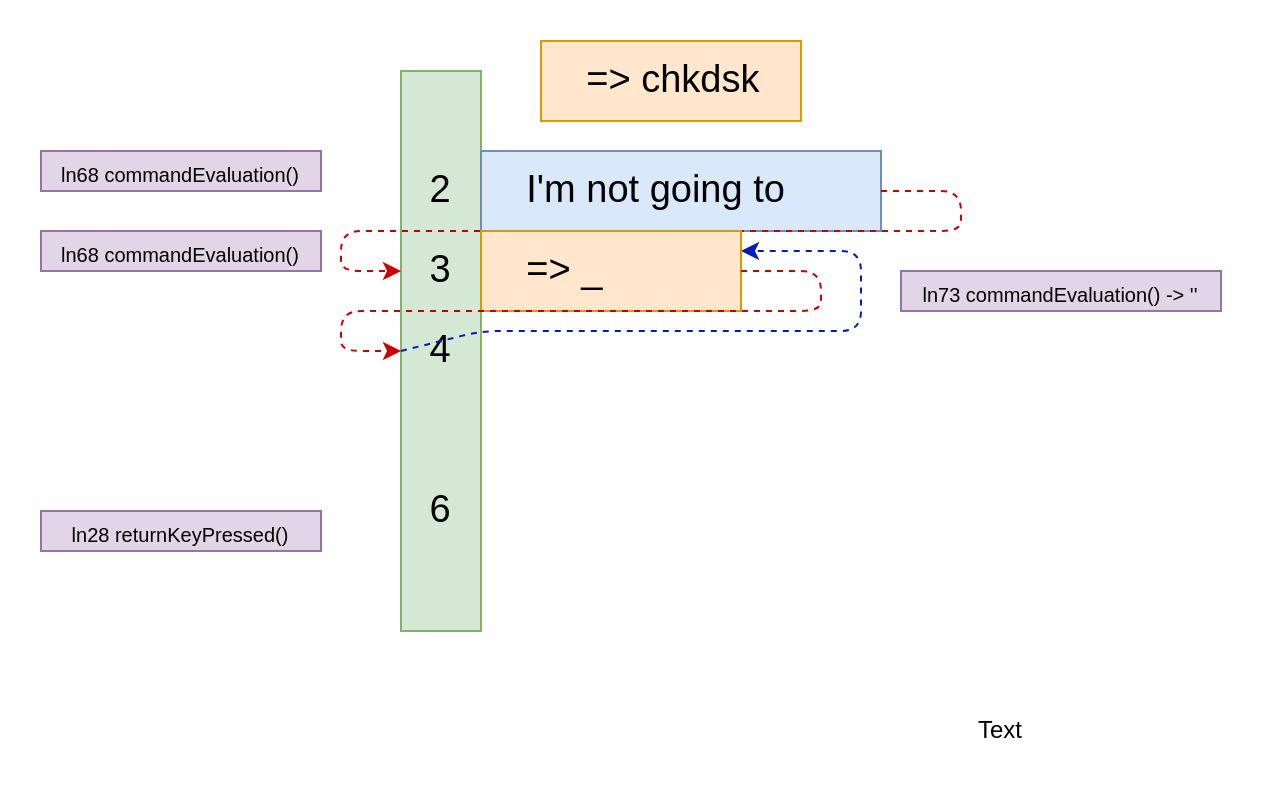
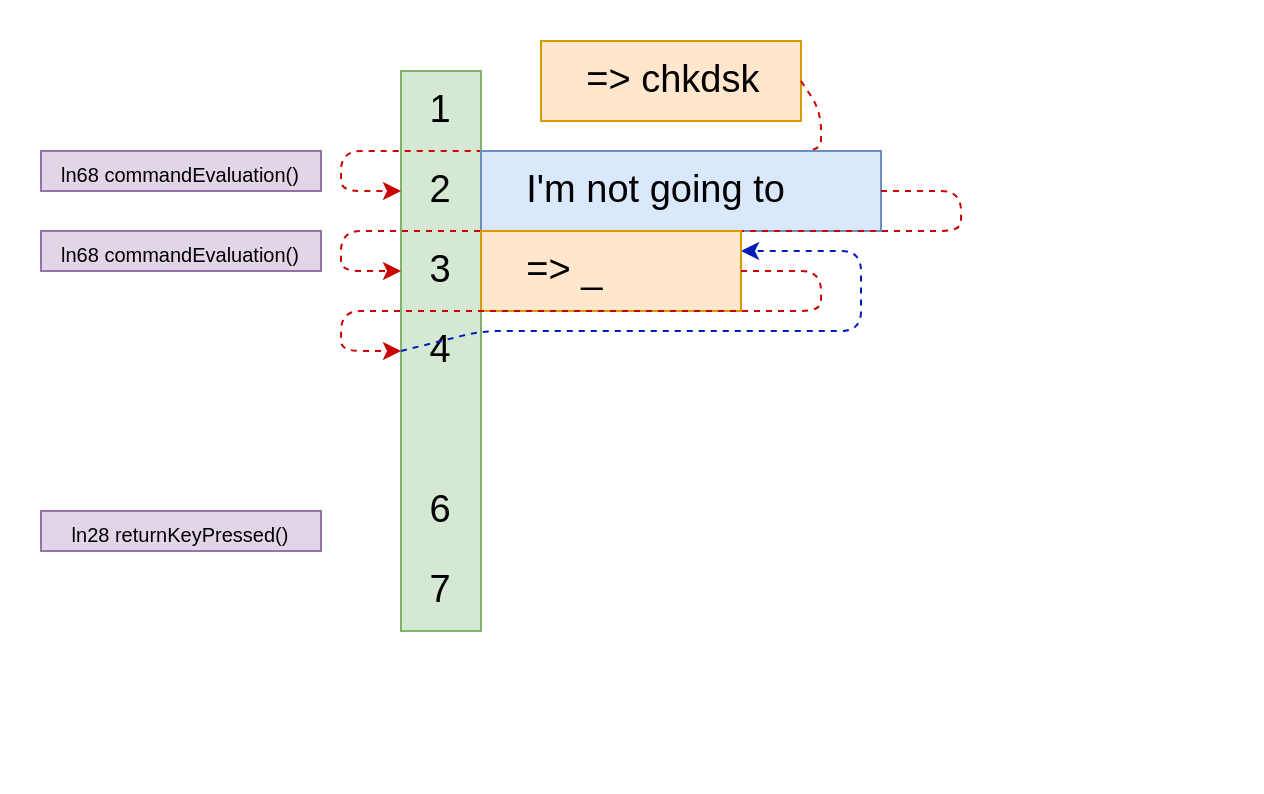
none -> (441, 111)
none -> (380, 151)
(1061, 291) -> none
none -> (441, 591)
(1001, 731) -> none
